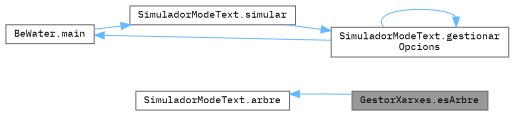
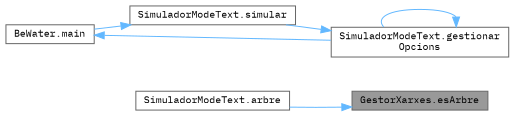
(326, 94) -> (316, 107)
